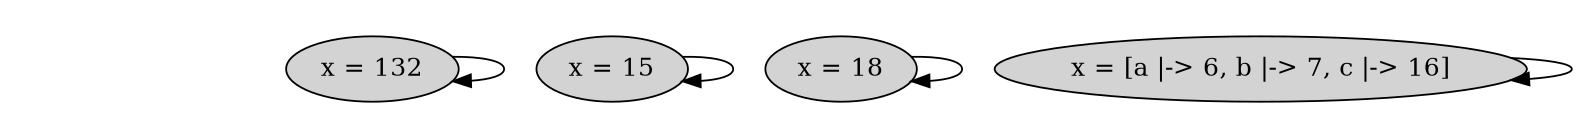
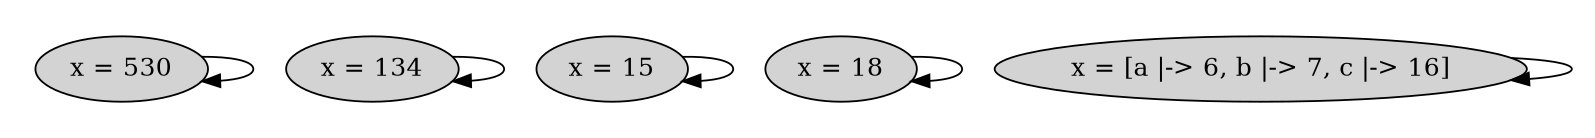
none -> (122, 69)
(372, 69) -> (372, 69)
